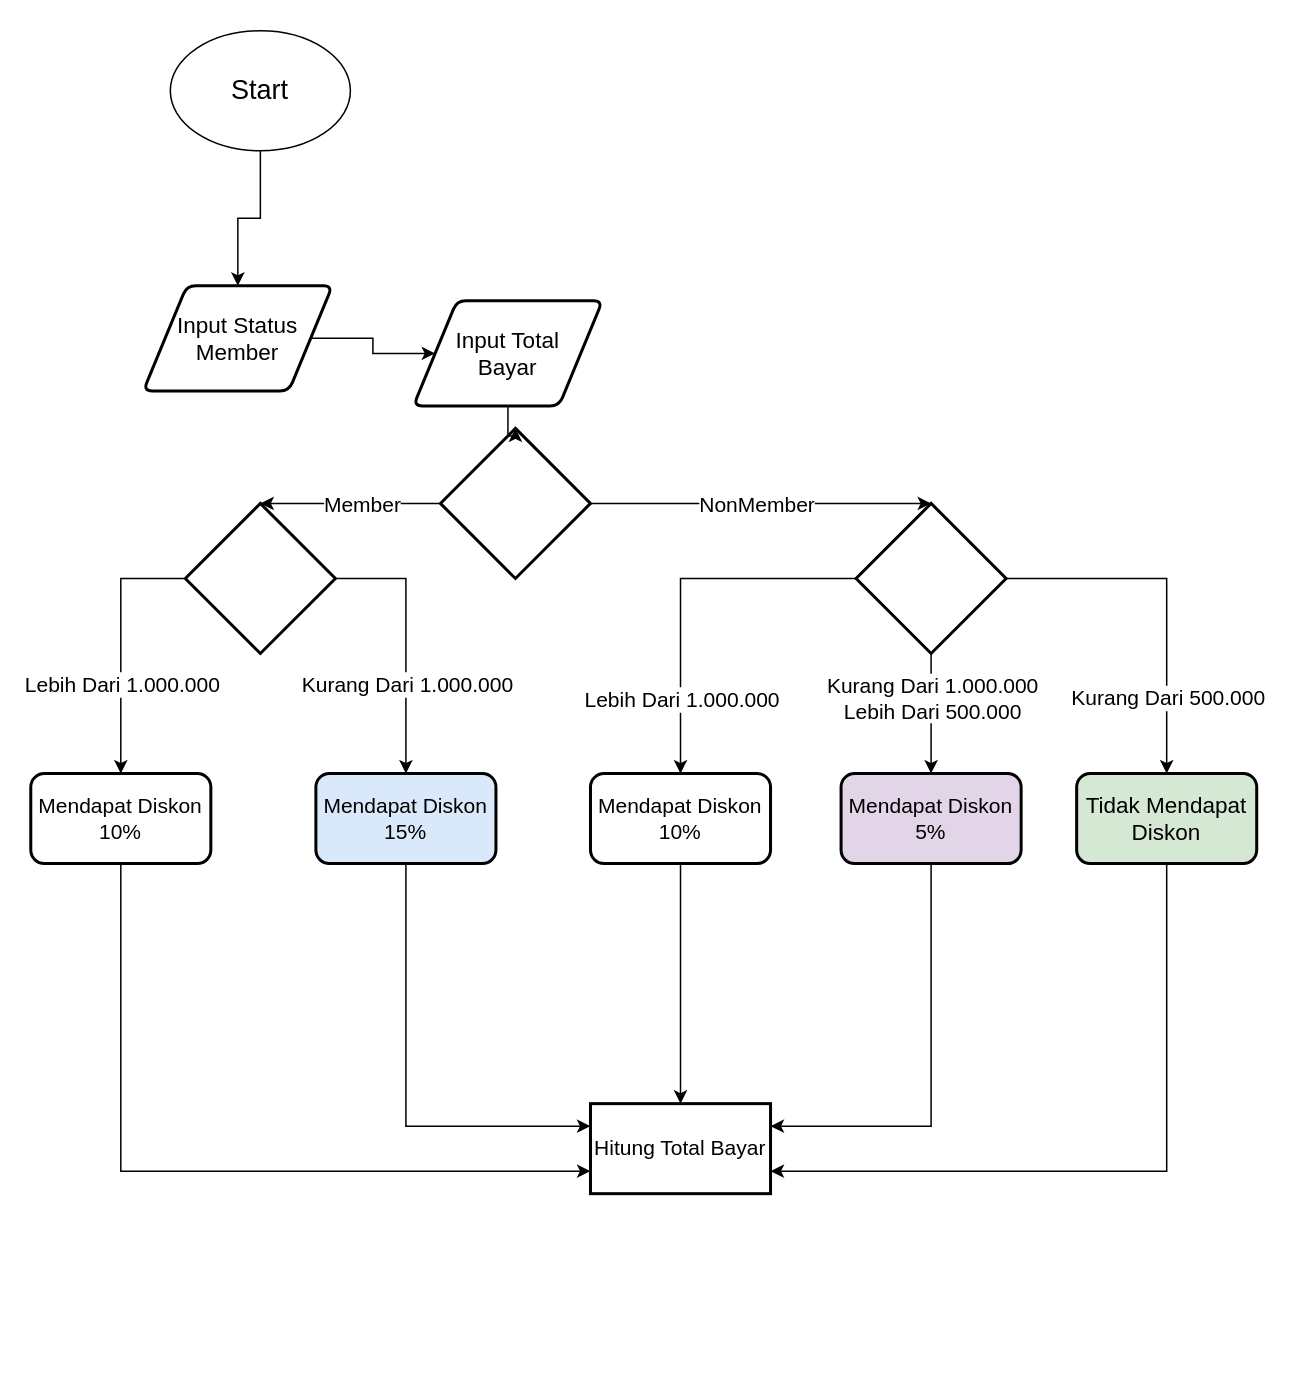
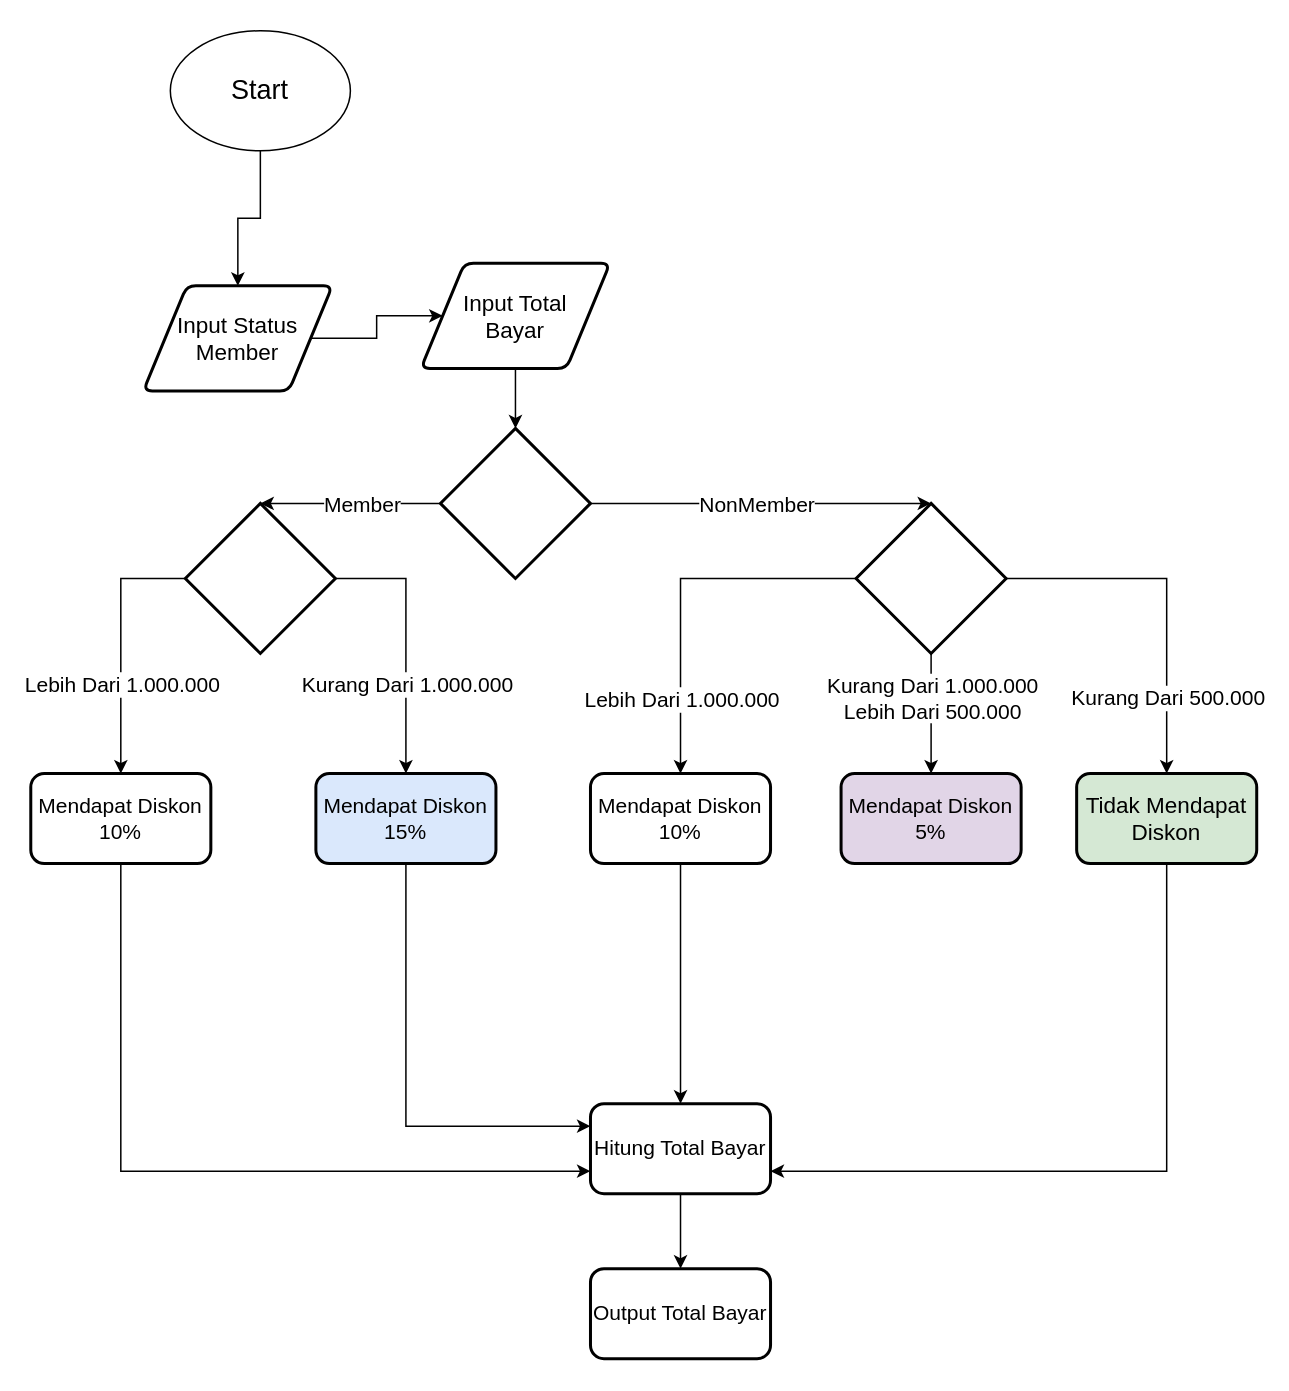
(508, 353) -> (515, 316)
(931, 1070) -> none
(680, 1148) -> (680, 1148)
none -> (680, 1225)
none -> (680, 1313)
